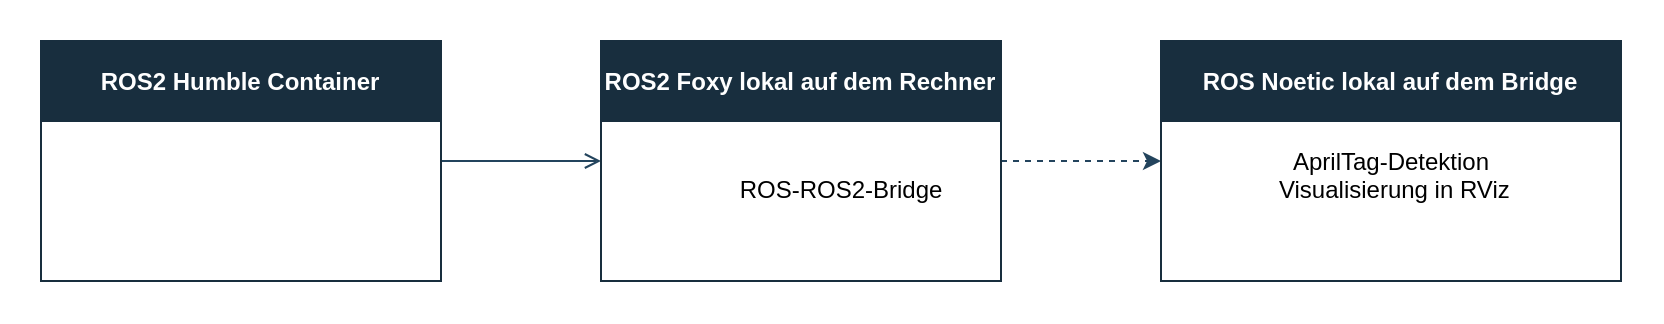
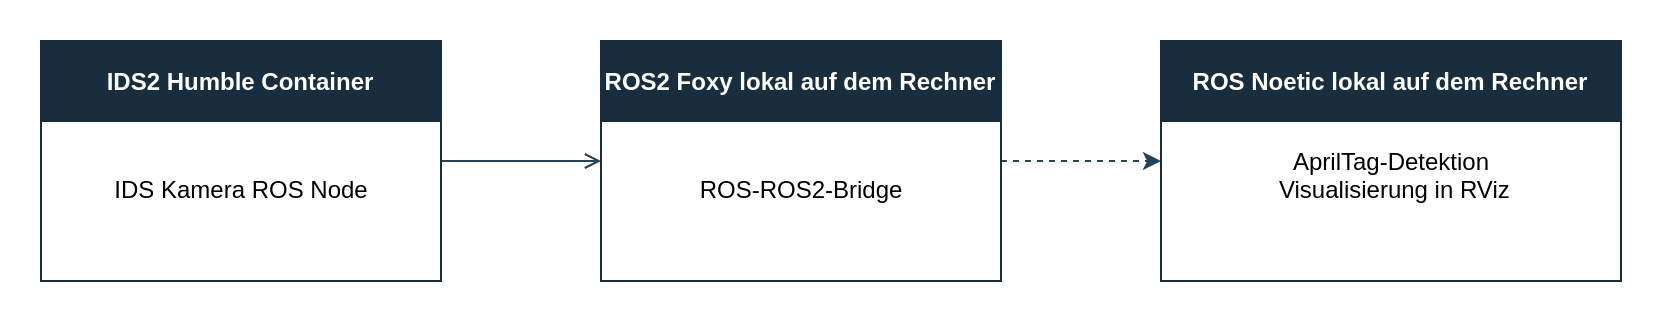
(240, 82) -> (240, 82)
(1390, 82) -> (1390, 82)
none -> (241, 191)
(841, 191) -> (801, 191)
